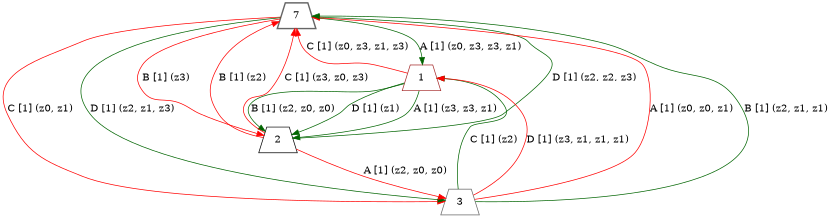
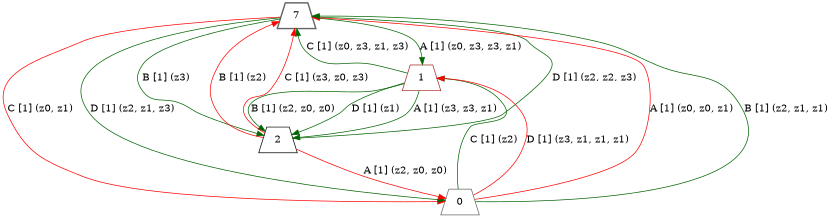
(347, 63) -> (347, 63)
(141, 67) -> (141, 67)
(460, 202) -> (460, 202)
